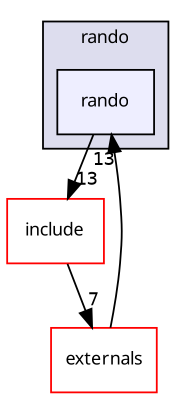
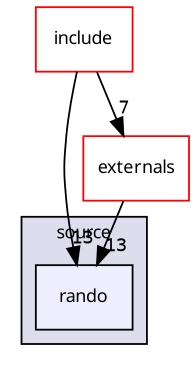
(106, 39) -> (84, 234)
(83, 160) -> (65, 159)
